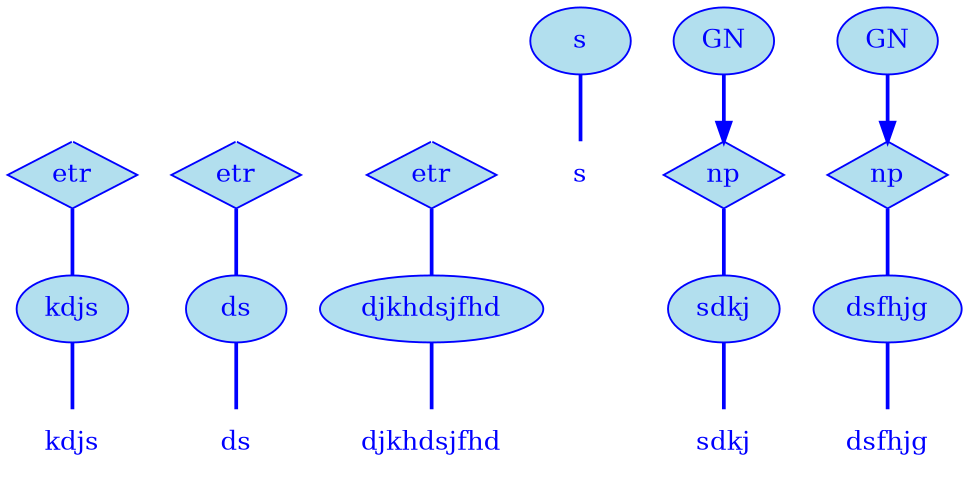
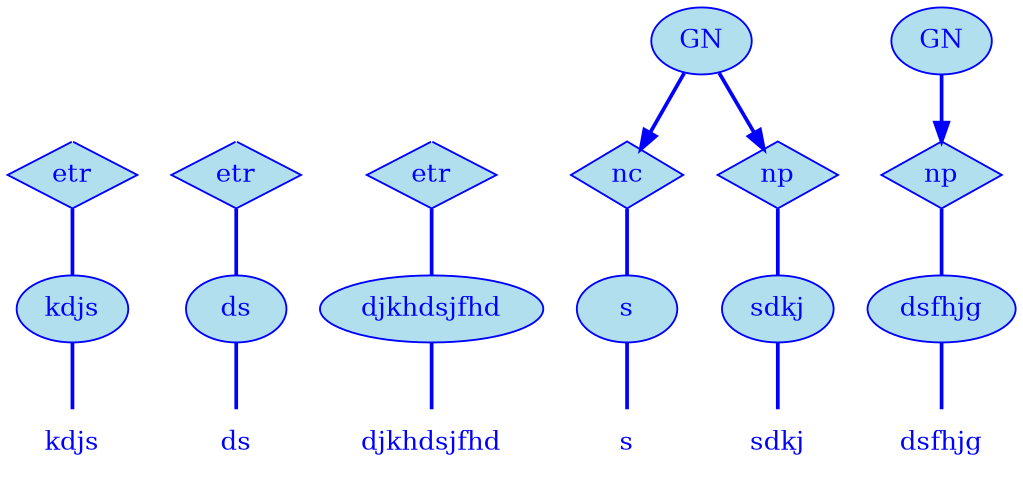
none -> (627, 175)
